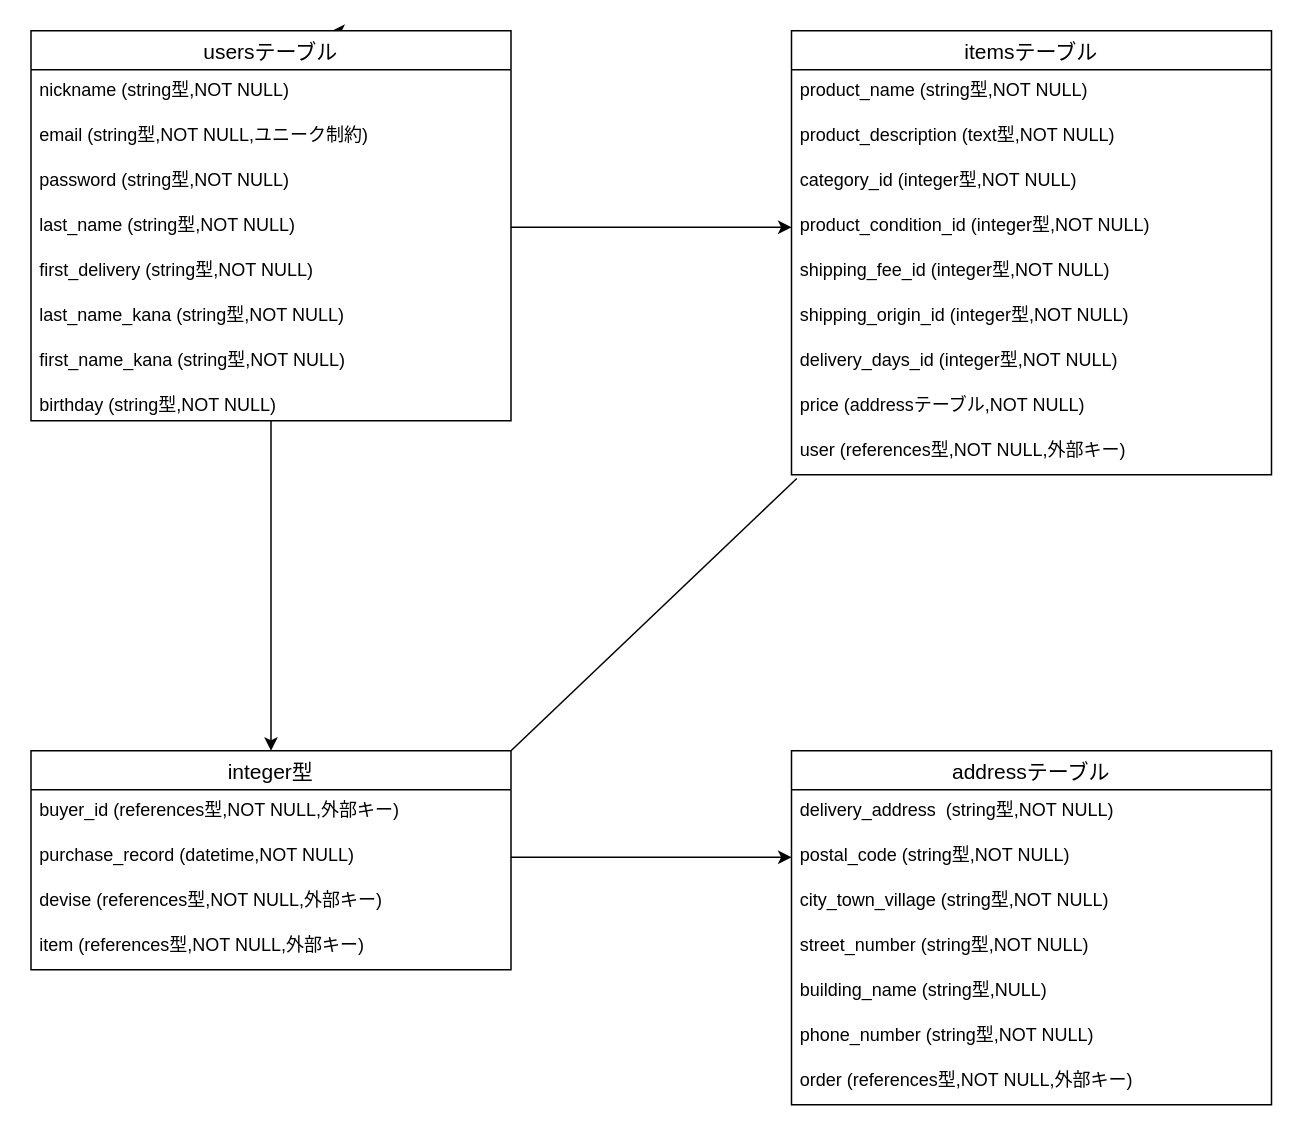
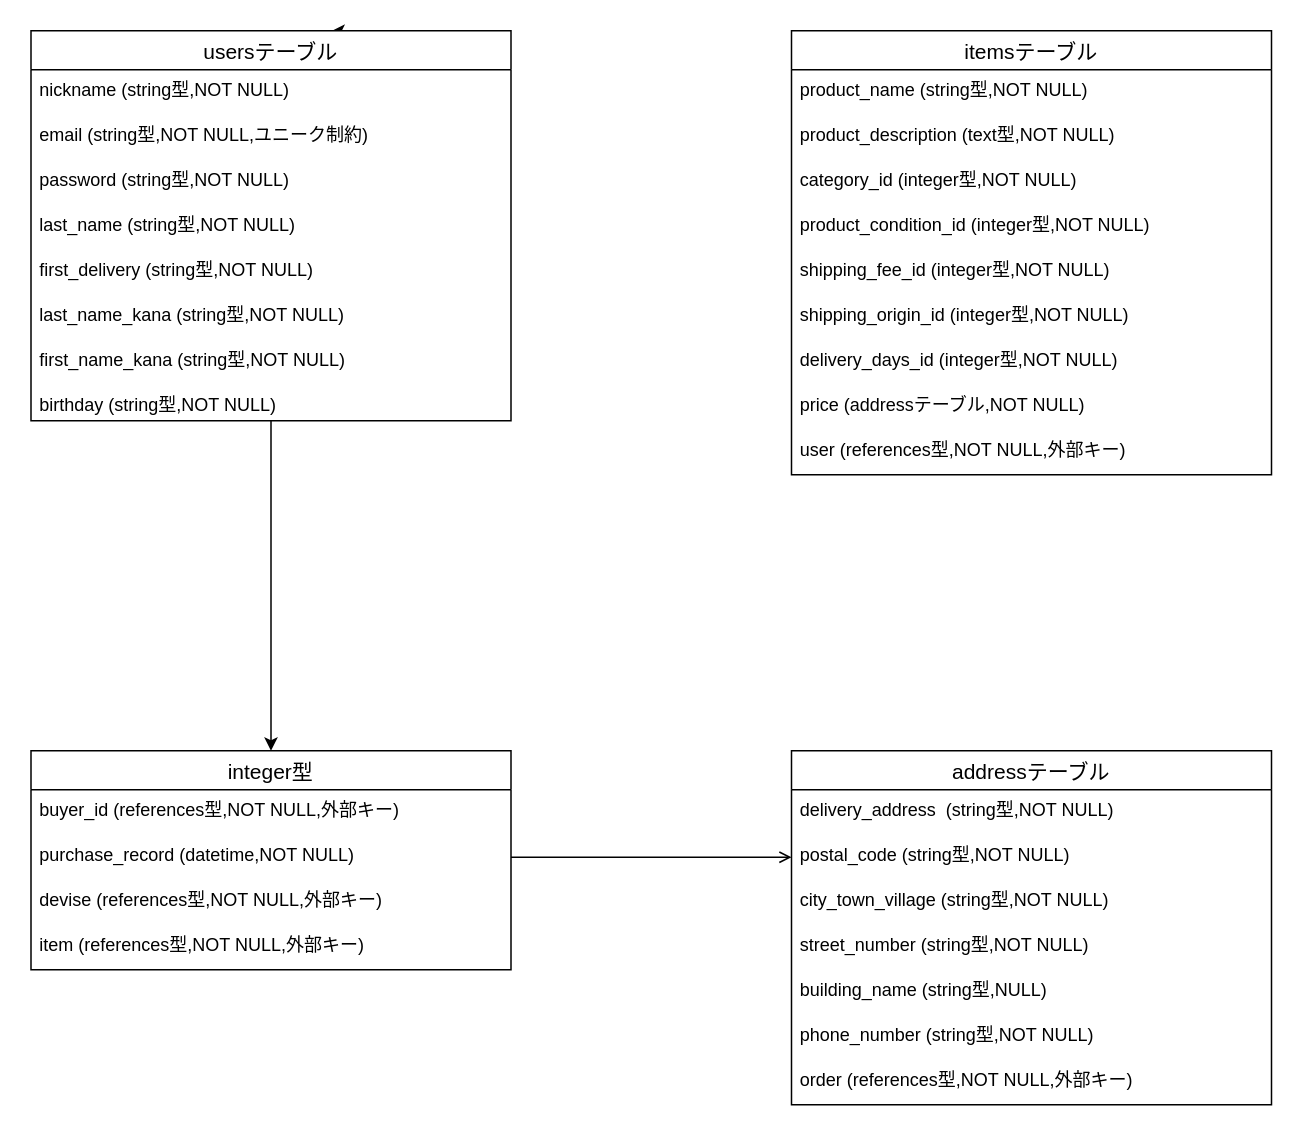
(646, 227) -> none
(654, 615) -> none
(780, 857) -> (782, 857)
